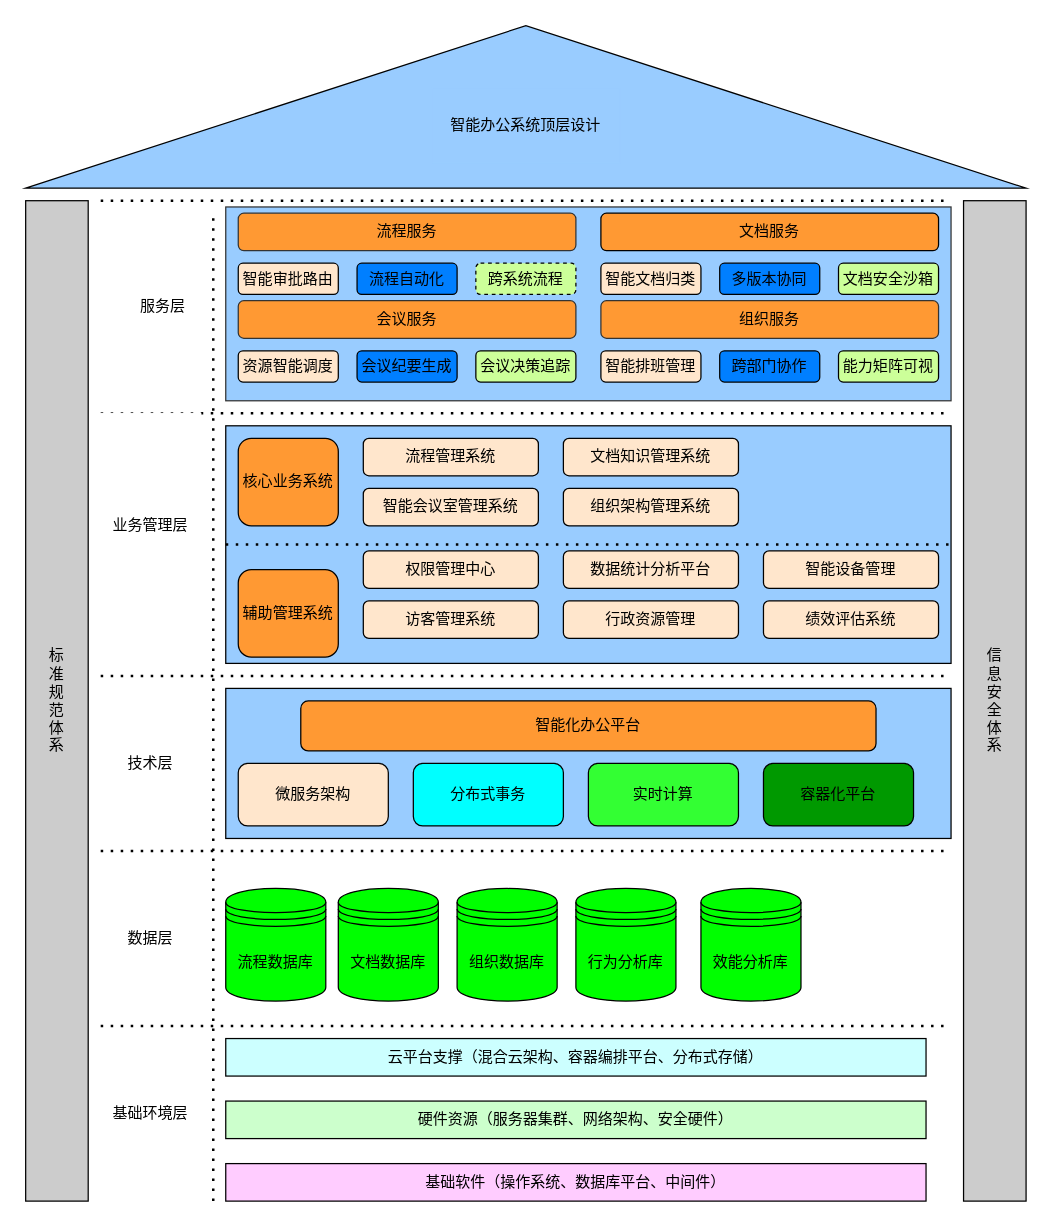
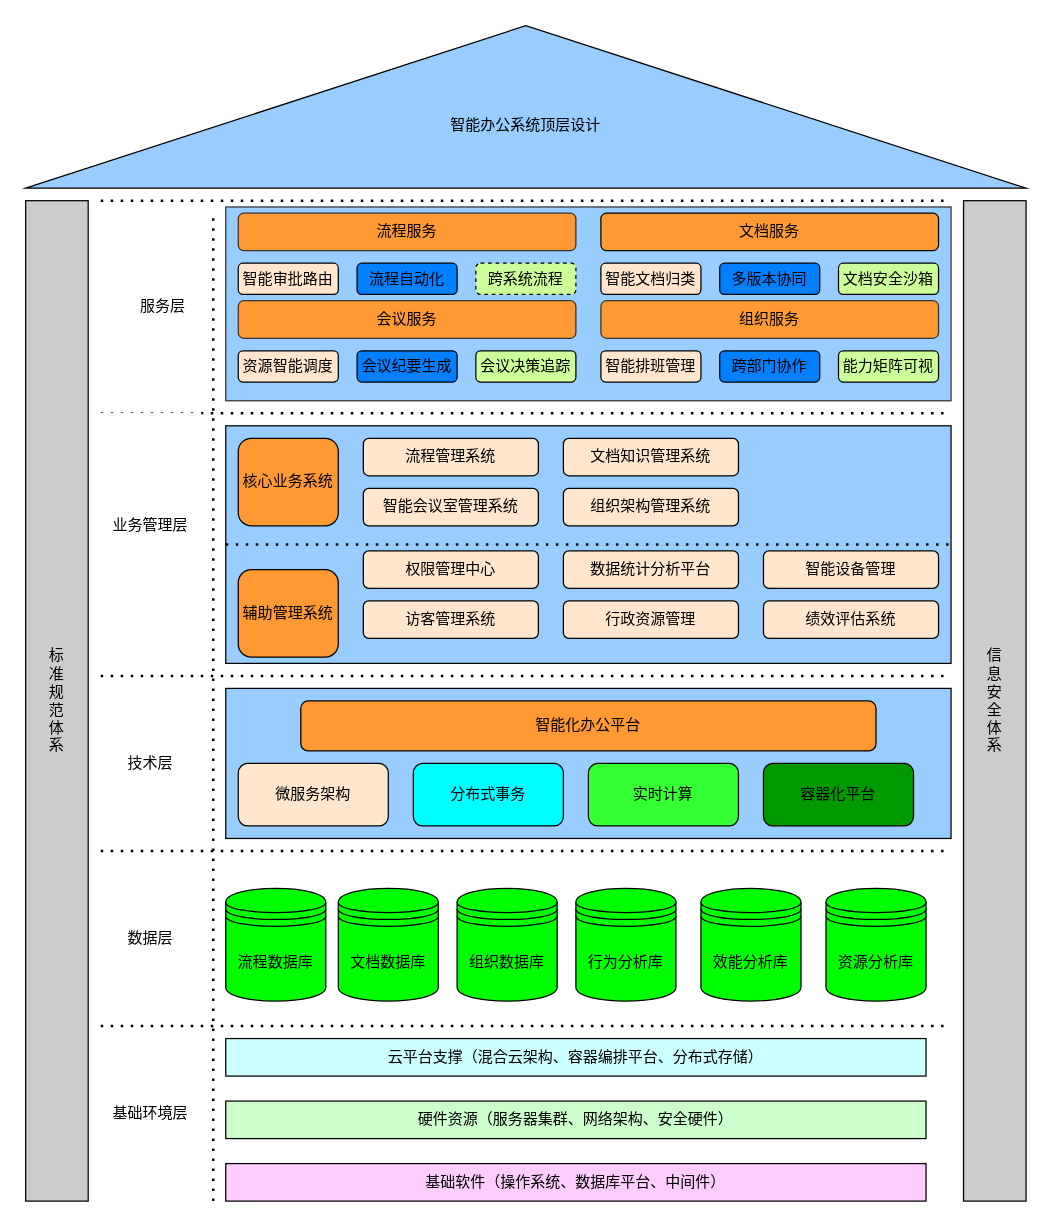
none -> (876, 944)
